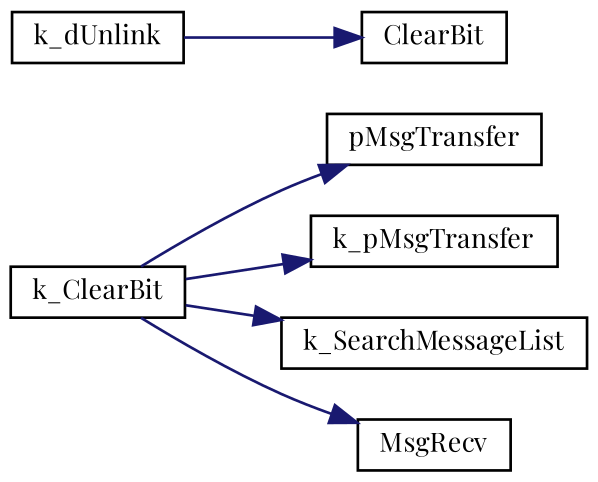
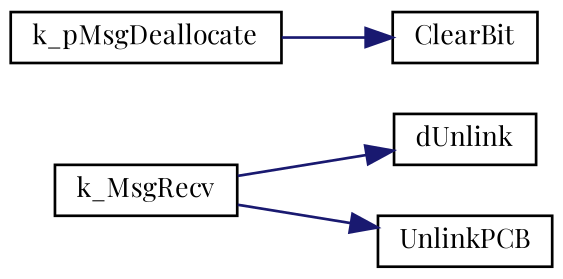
(98, 38) -> (146, 38)
(434, 139) -> (465, 139)
(434, 241) -> none
(98, 292) -> (146, 190)
(434, 343) -> none
(434, 445) -> (465, 241)
